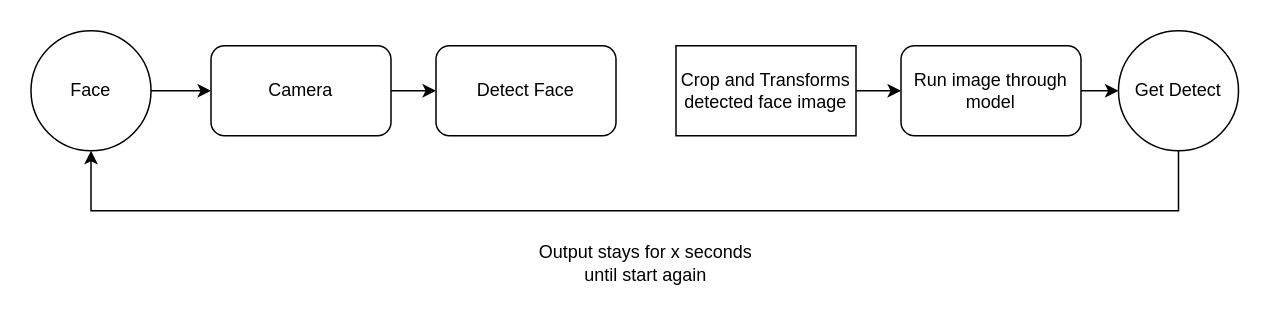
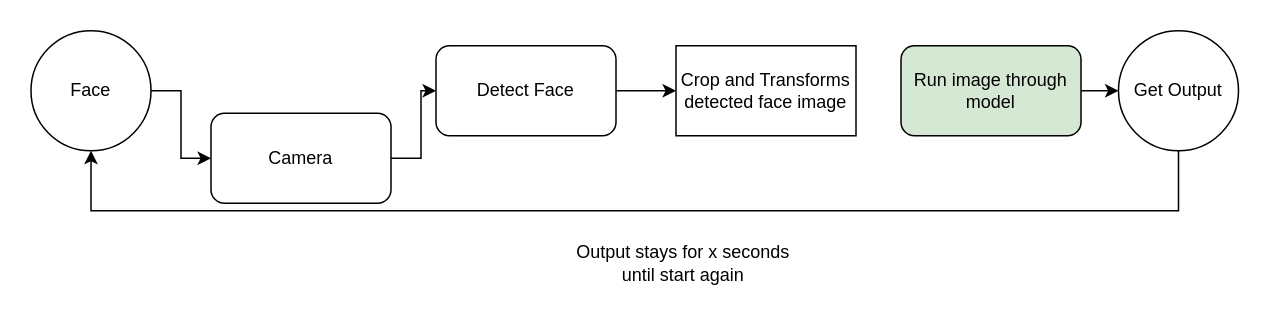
(301, 91) -> (301, 158)
none -> (641, 91)
(873, 91) -> none
(991, 91) -> (991, 91)
(1178, 91) -> (1178, 91)
(646, 263) -> (683, 263)
